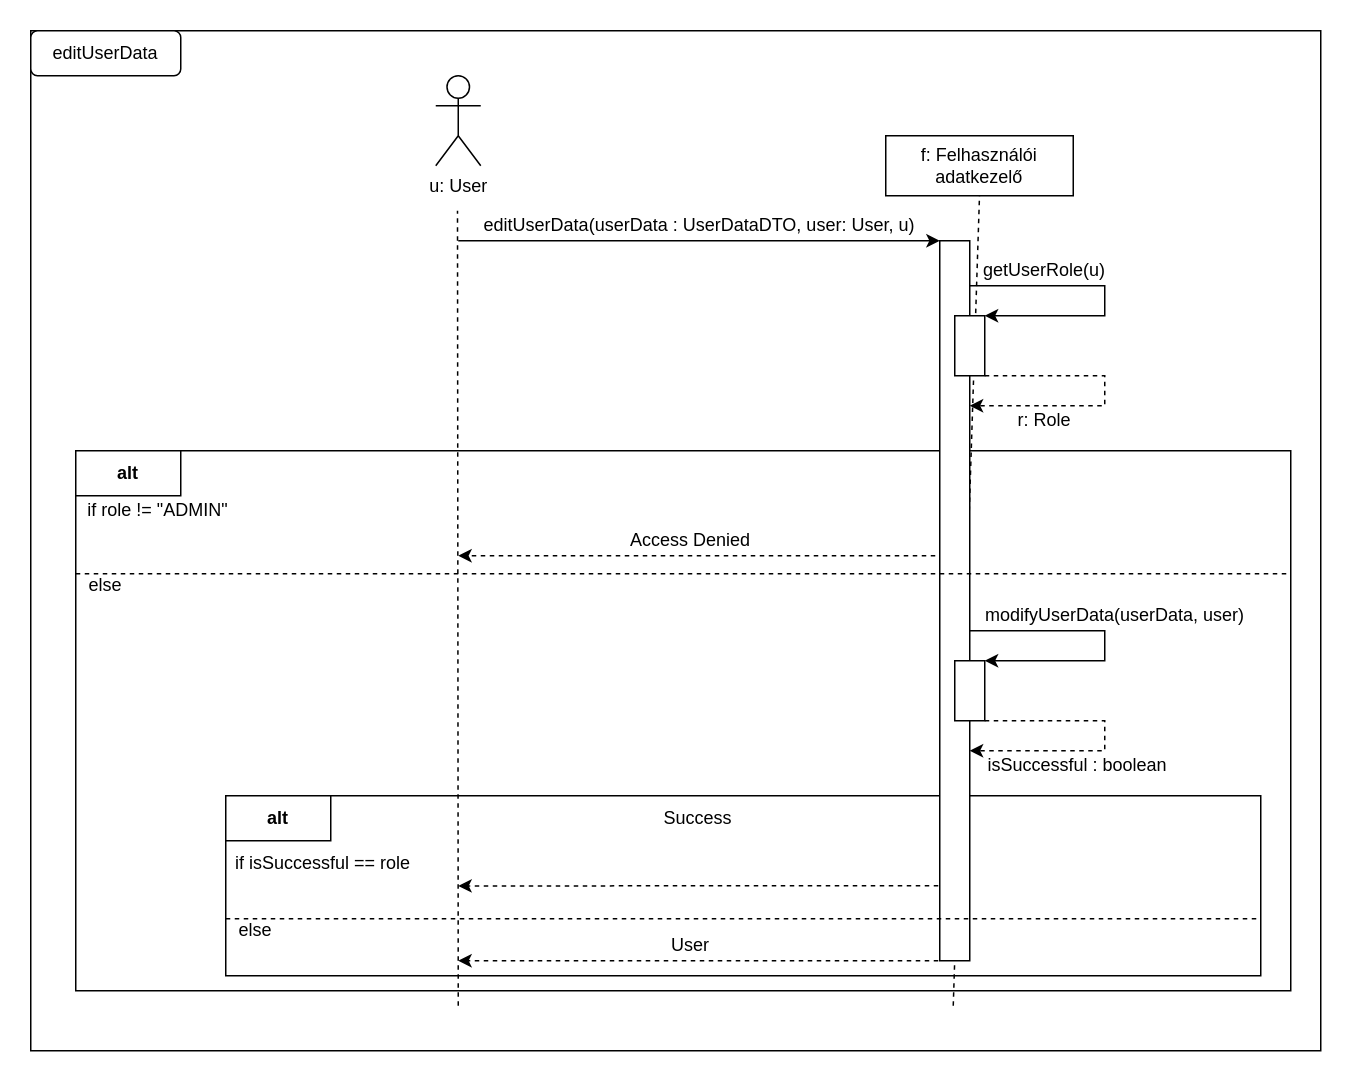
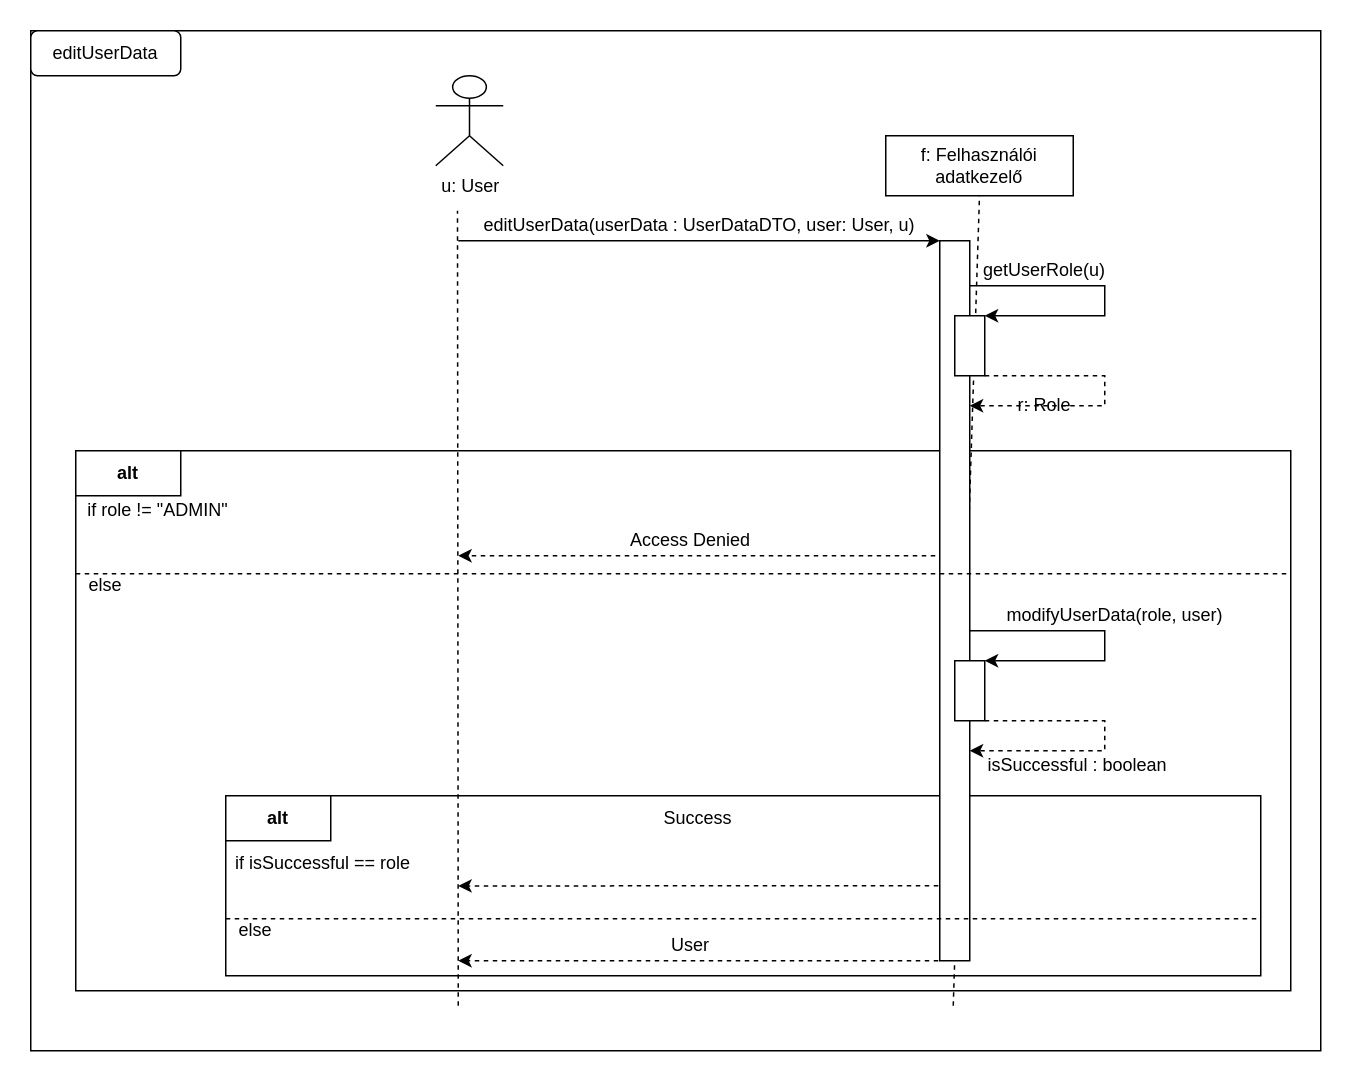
(458, 121) -> (470, 121)
(1045, 421) -> (1045, 406)
(1115, 616) -> (1115, 616)
